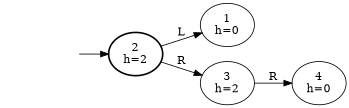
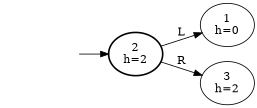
(319, 83) -> none
